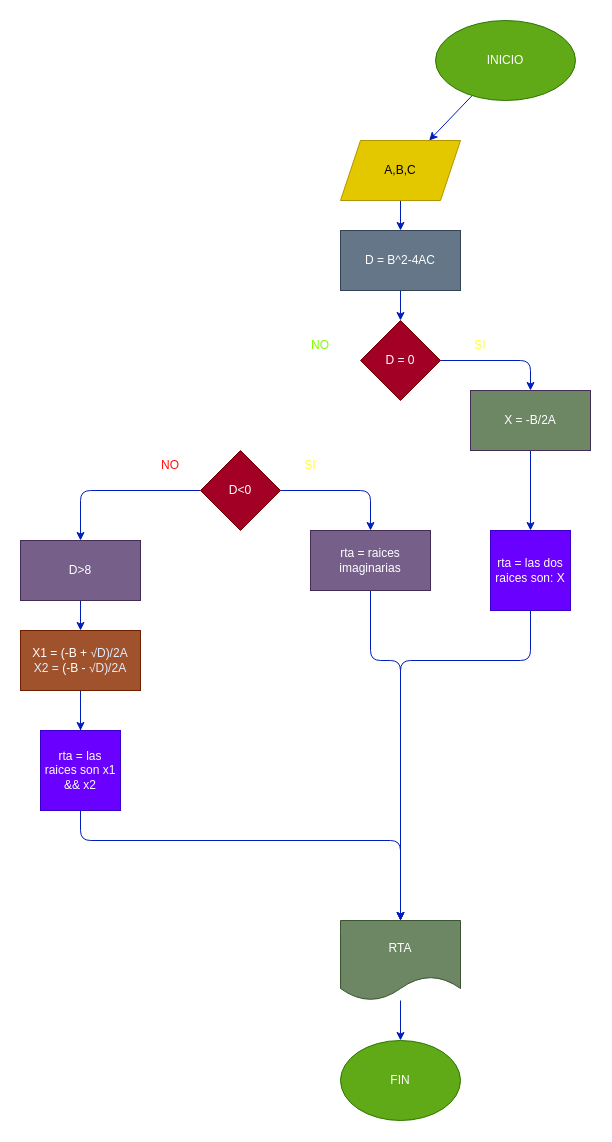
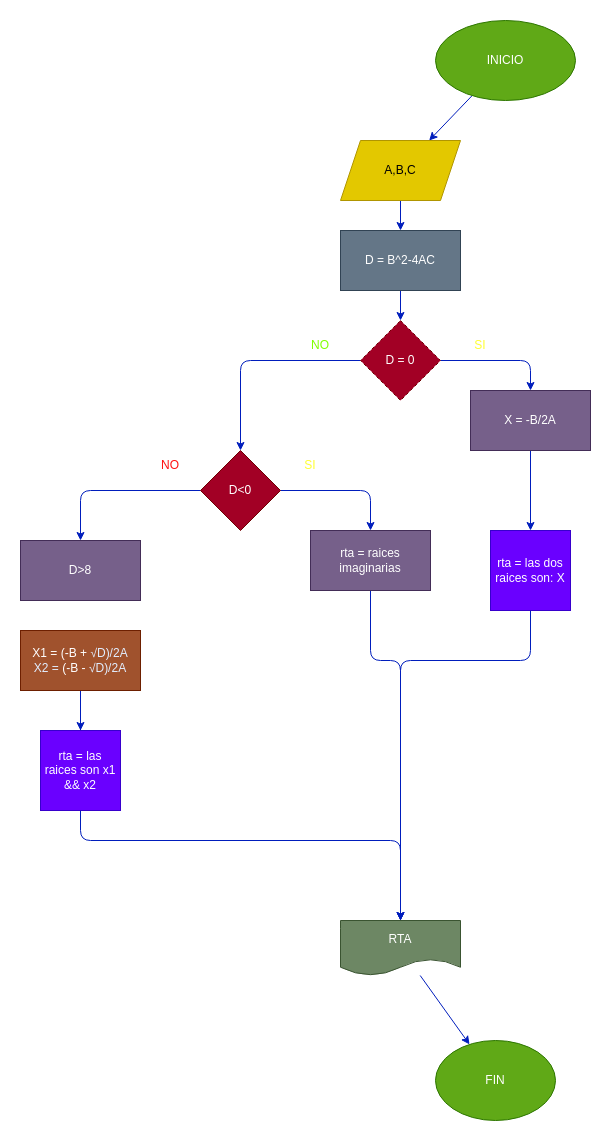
none -> (265, 361)
(401, 361) -> (401, 361)
(531, 421) -> (531, 421)
(81, 612) -> none
(401, 961) -> (401, 948)
(401, 1081) -> (496, 1081)
